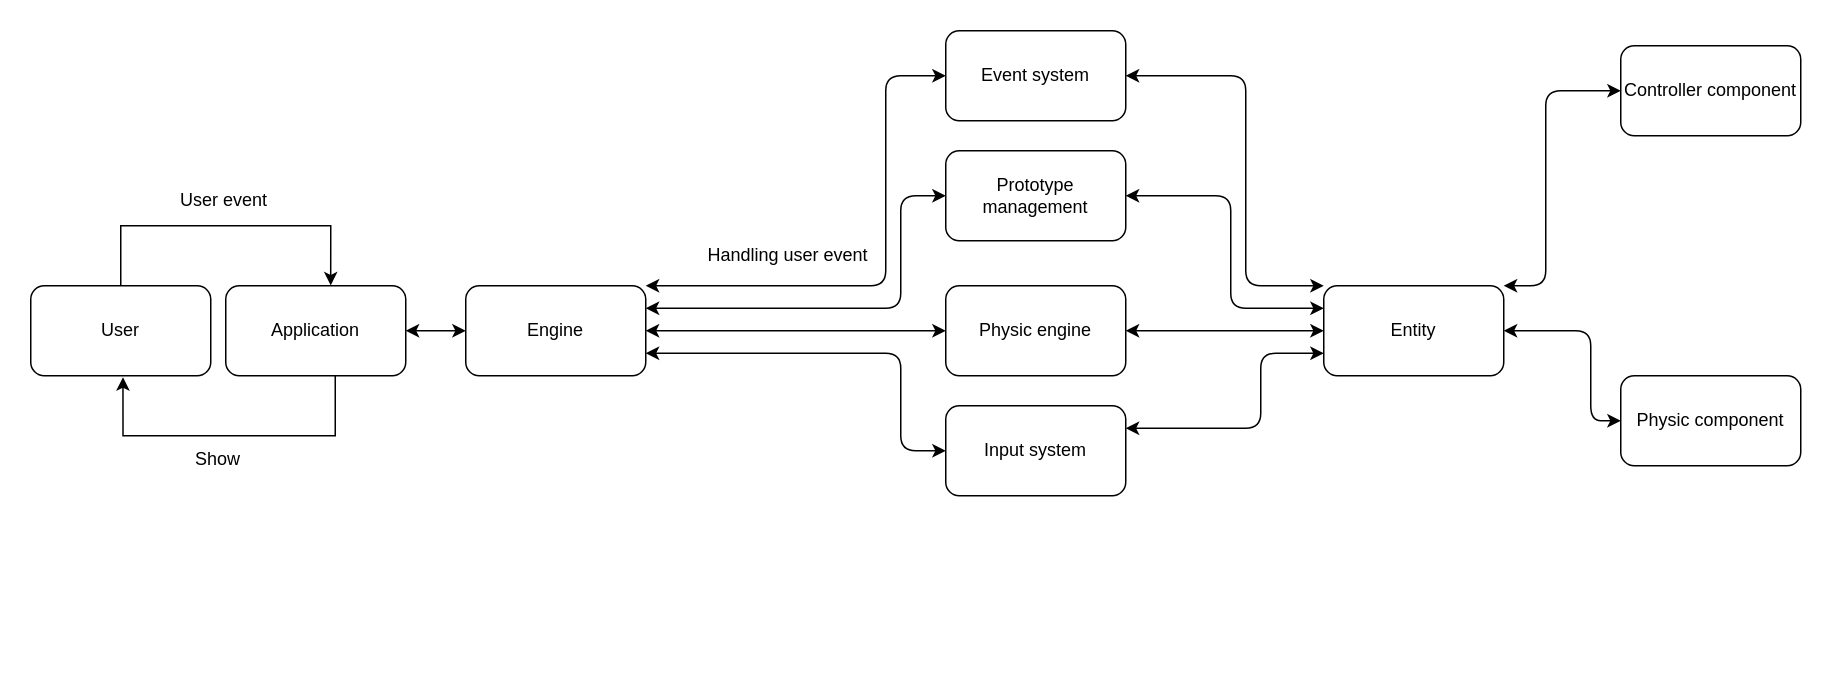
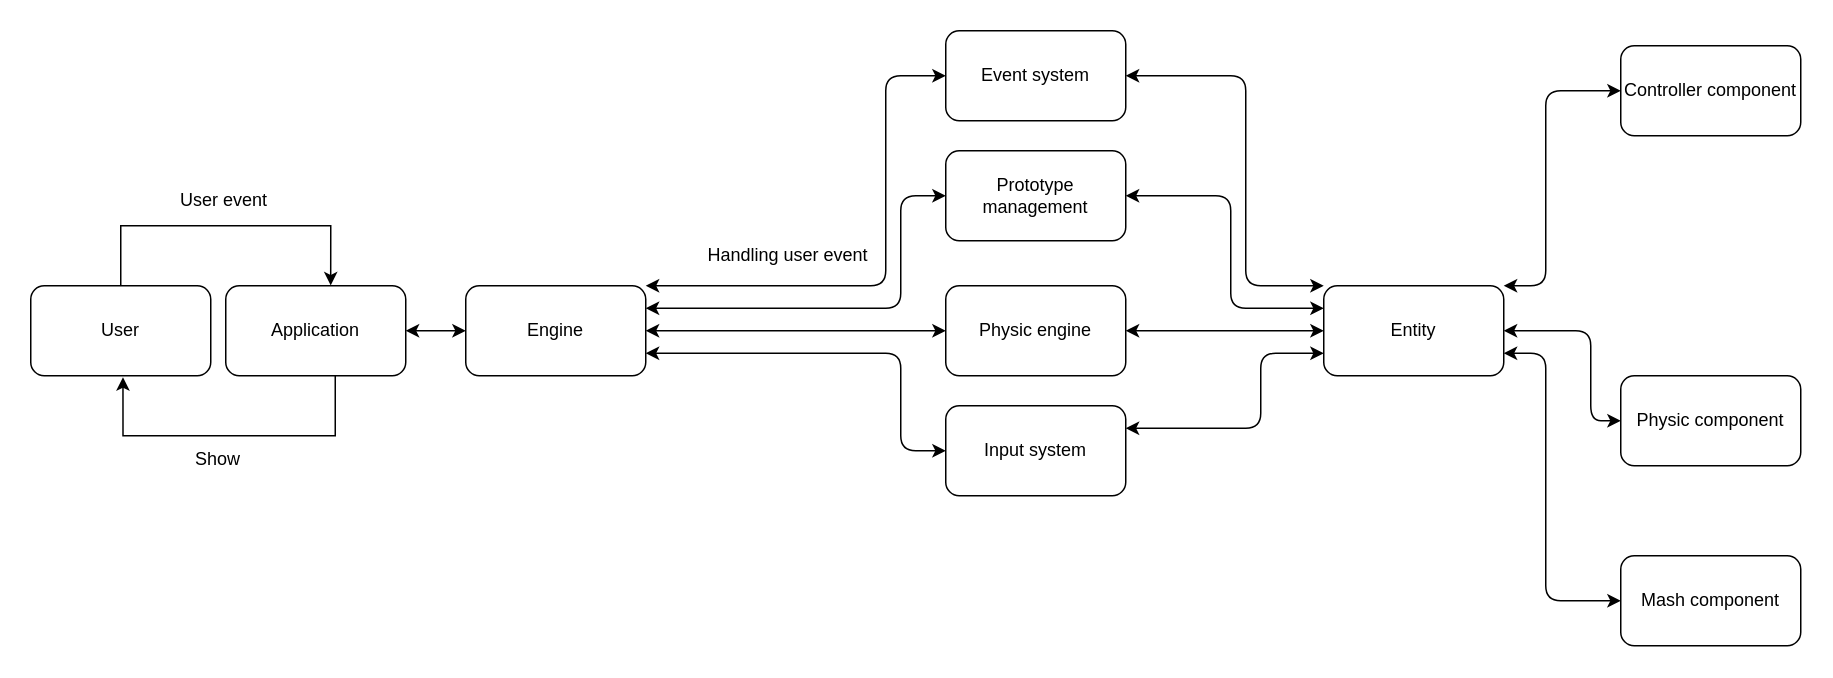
none -> (1546, 494)
none -> (1711, 601)
